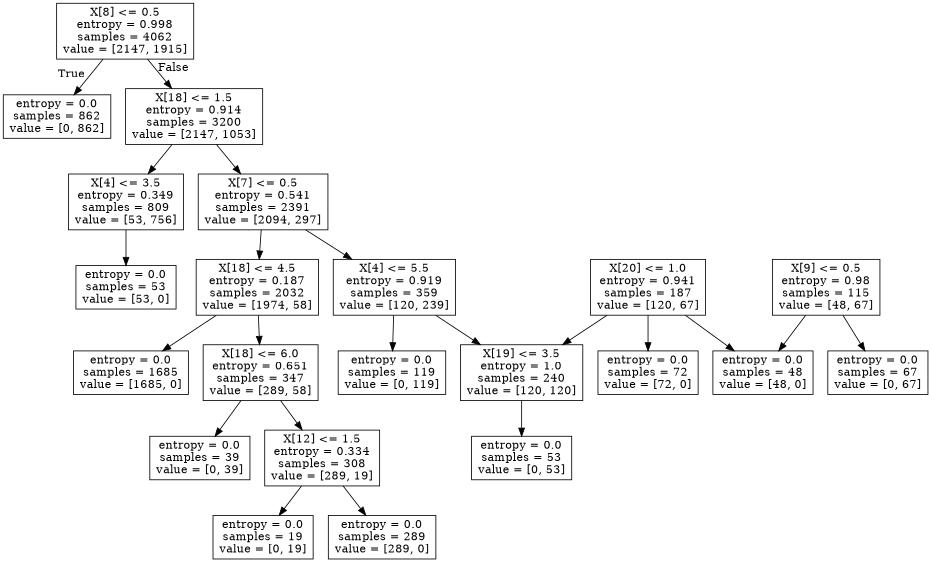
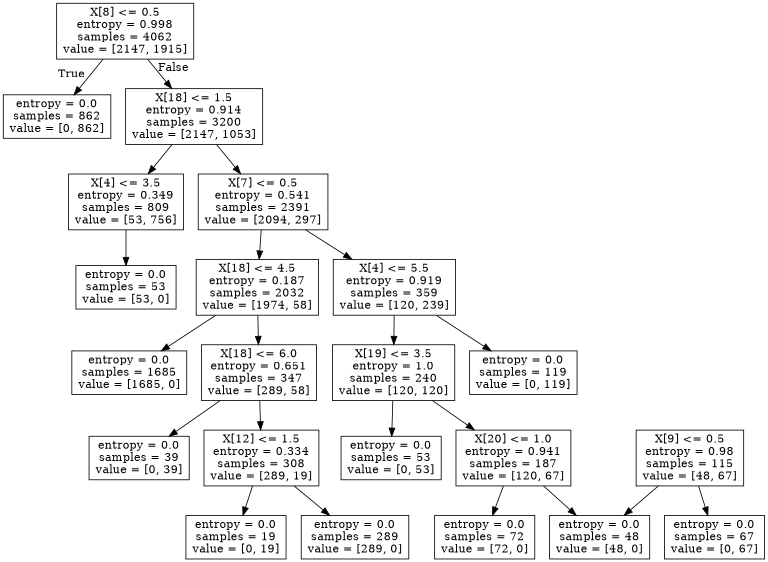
(588, 328) -> (450, 413)
